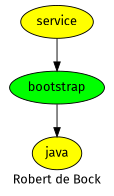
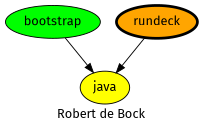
(57, 22) -> none
none -> (157, 22)
